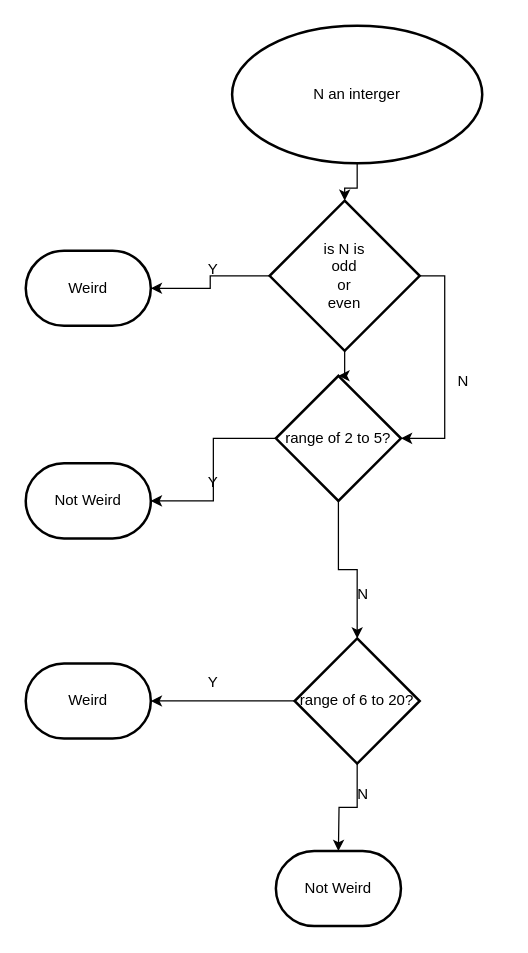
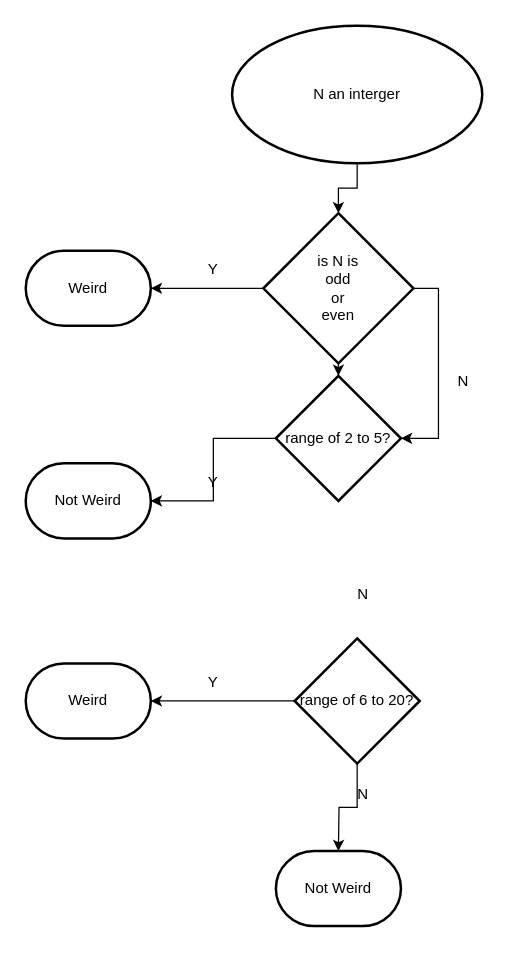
(344, 276) -> (338, 288)
(343, 569) -> none
